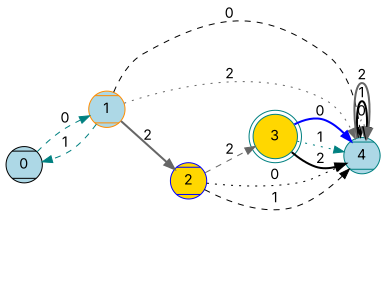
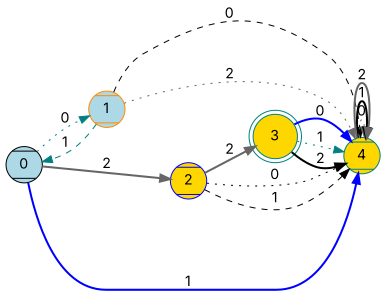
(57, 134) -> (57, 134)
(144, 142) -> (101, 172)
(362, 156) -> (362, 156)
(226, 162) -> (226, 162)
none -> (191, 290)
